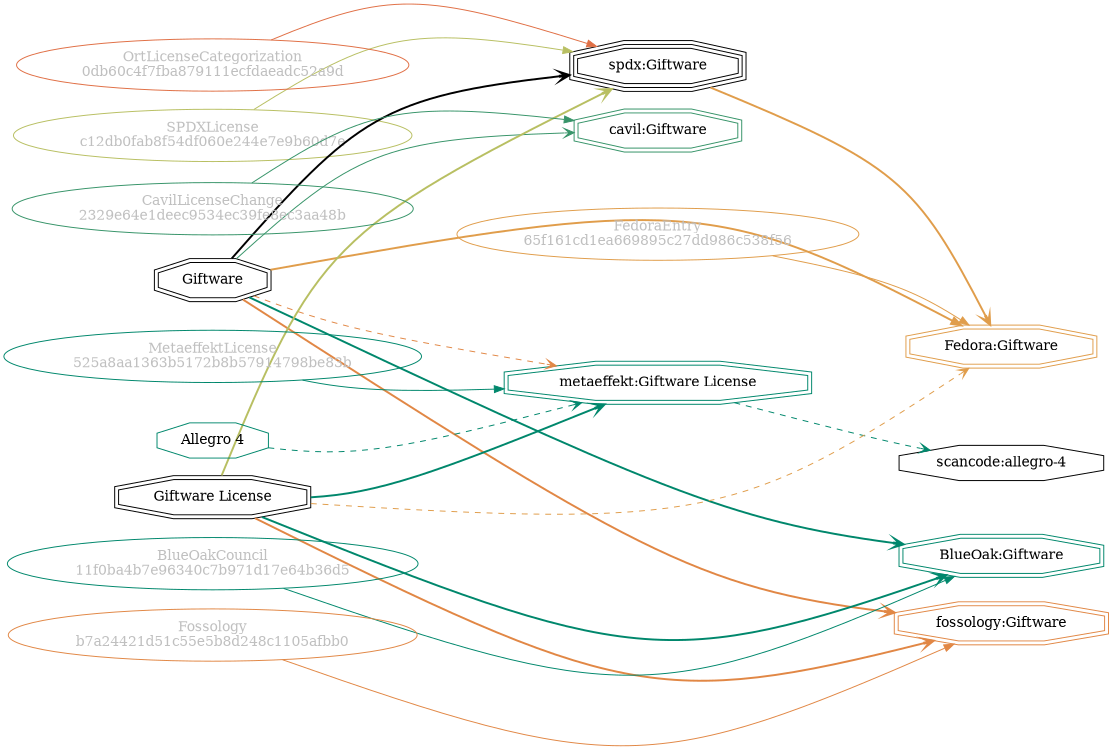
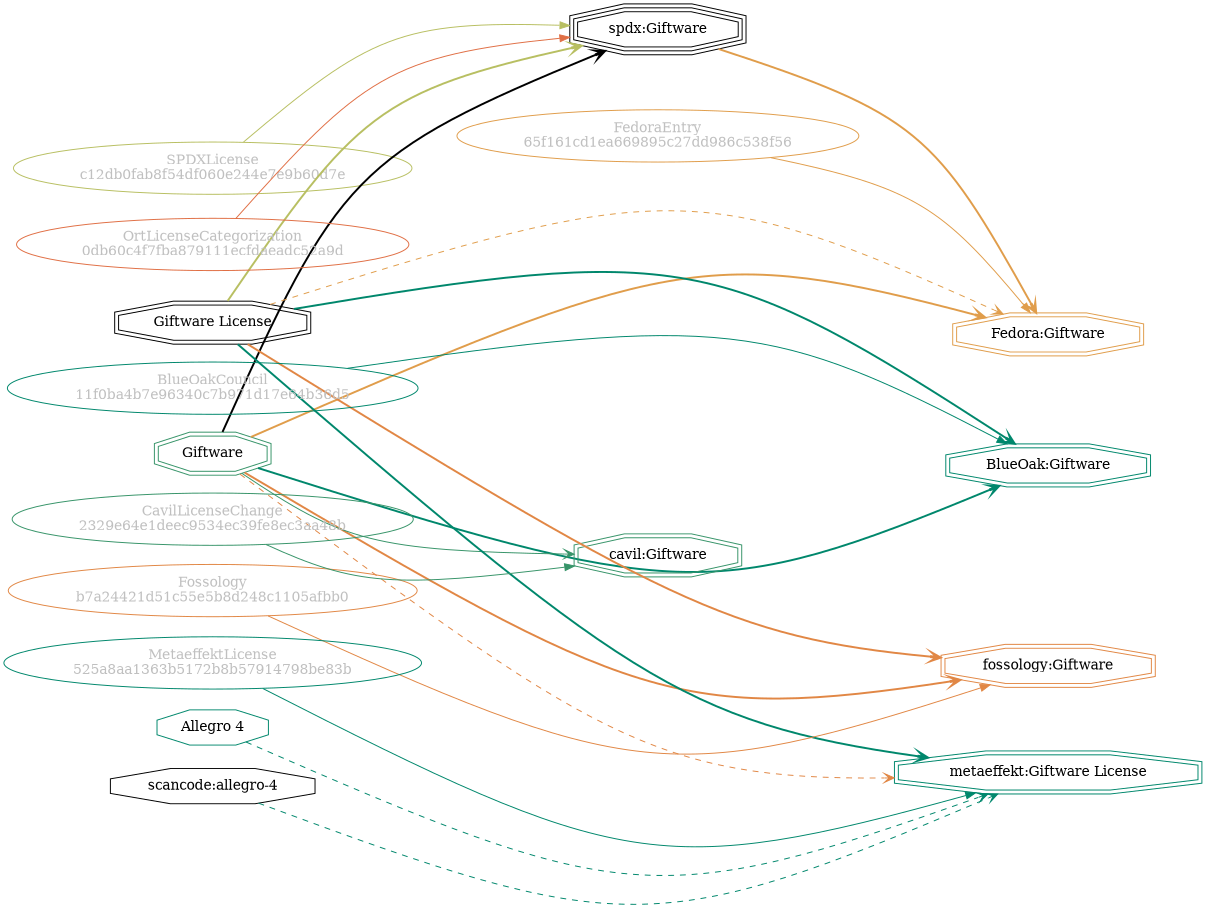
(619, 221) -> (603, 297)
(213, 280) -> (213, 454)
(827, 427) -> (625, 904)
